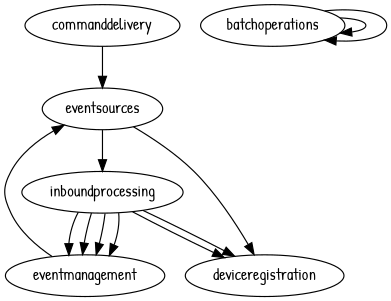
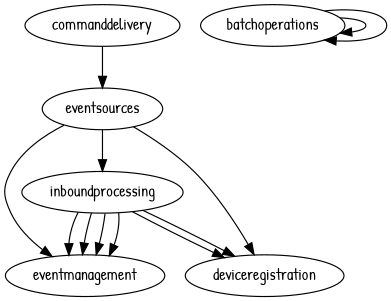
(5, 193) -> (7, 181)
